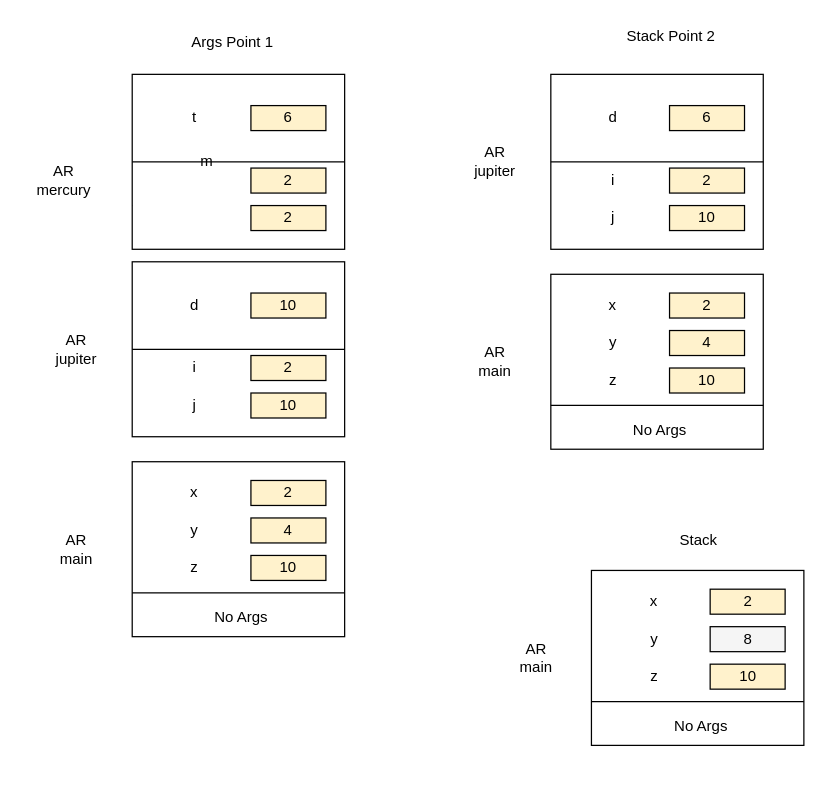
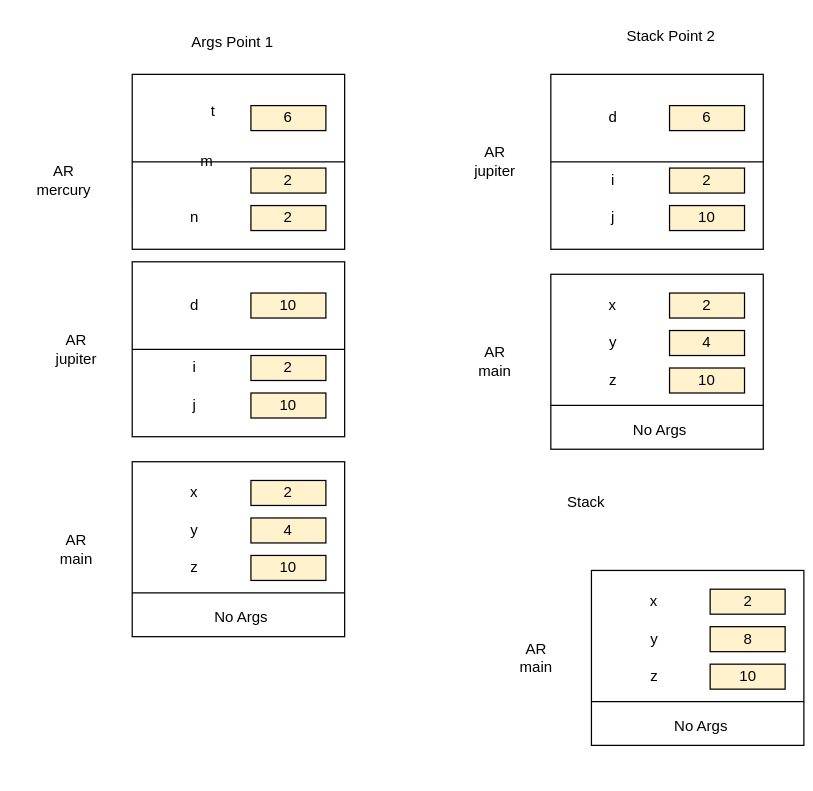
(194, 118) -> (213, 112)
none -> (194, 218)
(698, 541) -> (585, 503)
(748, 639) -> (748, 639)
